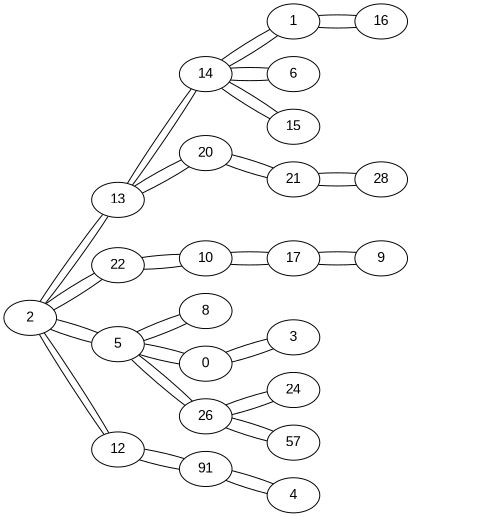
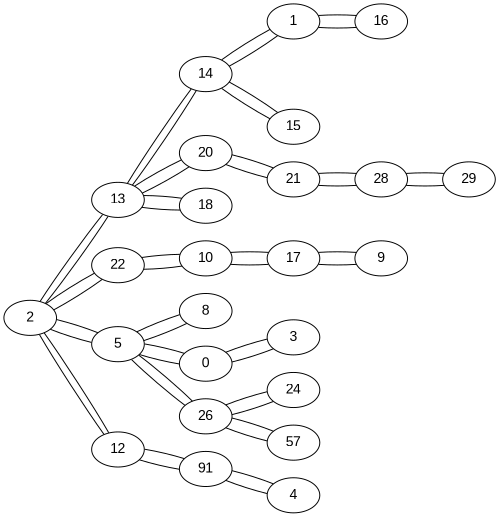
(293, 74) -> none
none -> (469, 179)
none -> (206, 206)
